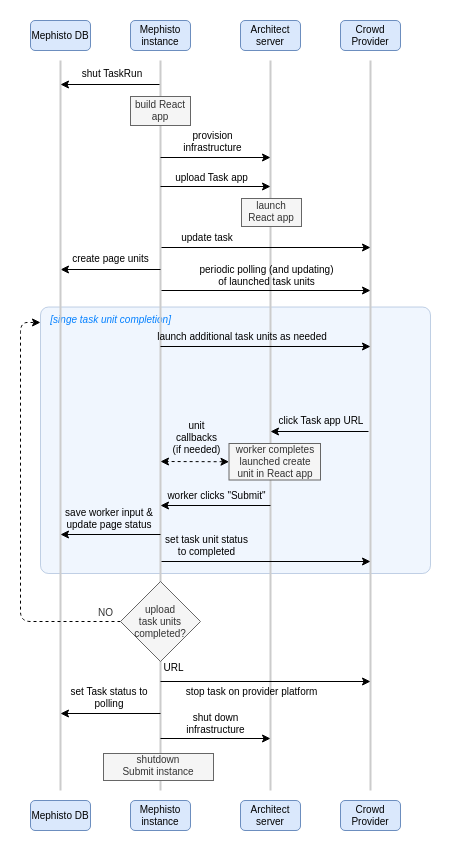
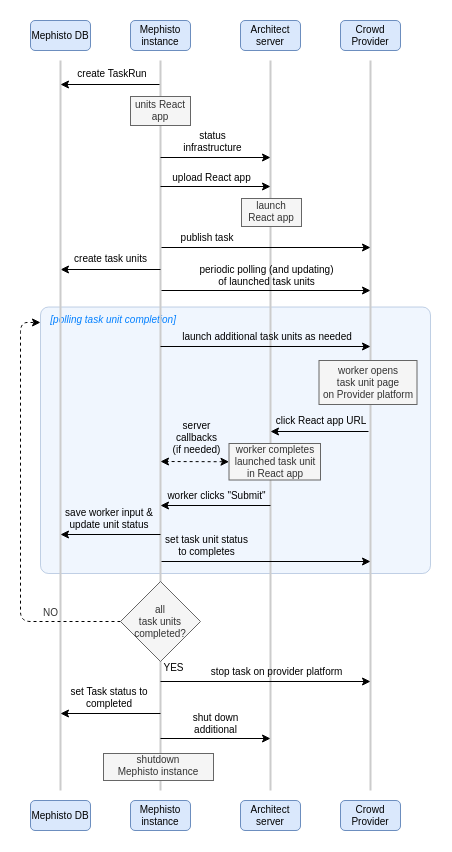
(113, 74) -> (113, 74)
(161, 111) -> (161, 111)
(213, 142) -> (213, 142)
(212, 178) -> (212, 178)
(208, 238) -> (208, 238)
(111, 259) -> (111, 259)
(112, 321) -> (115, 321)
(243, 336) -> (268, 336)
none -> (368, 383)
(322, 421) -> (322, 421)
(197, 438) -> (197, 438)
(276, 462) -> (276, 462)
(110, 519) -> (110, 519)
(207, 546) -> (207, 546)
(106, 613) -> (51, 613)
(161, 622) -> (161, 622)
(174, 668) -> (174, 668)
(252, 692) -> (277, 672)
(110, 698) -> (110, 698)
(216, 724) -> (216, 724)
(159, 766) -> (159, 766)
